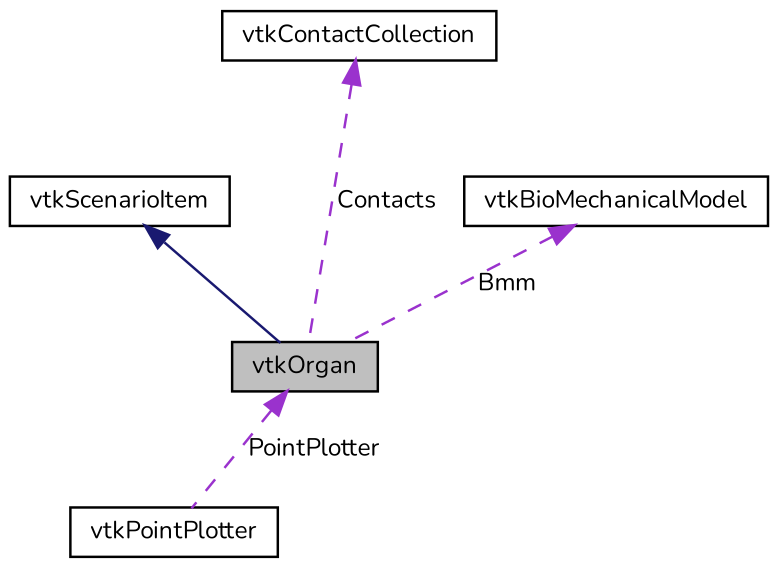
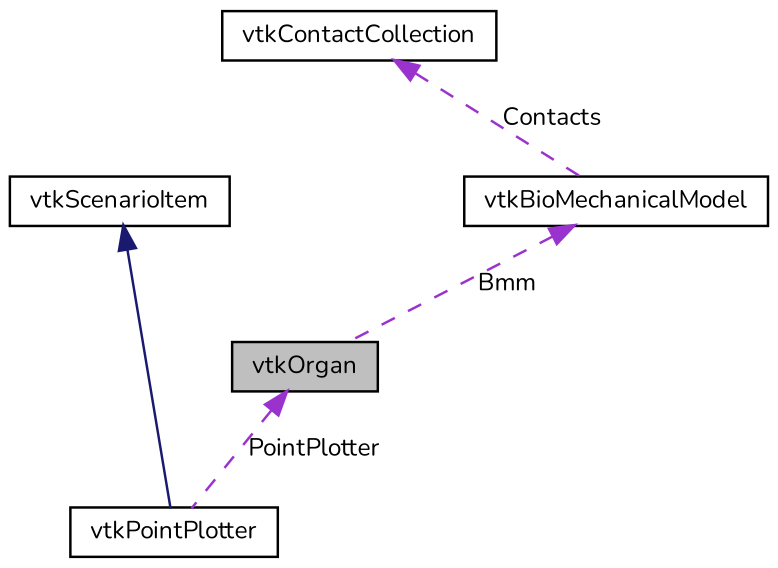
(330, 214) -> (499, 125)
(222, 293) -> (149, 379)
